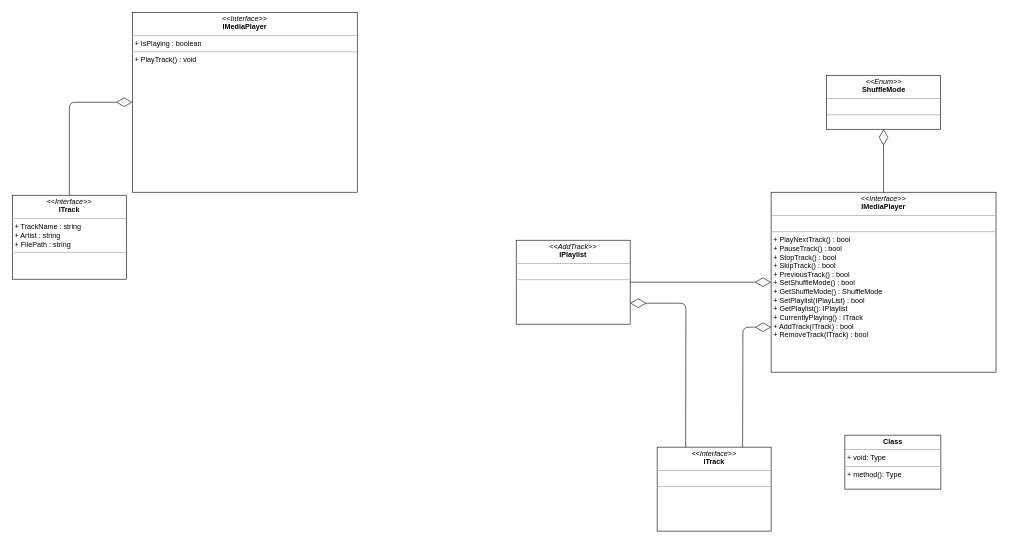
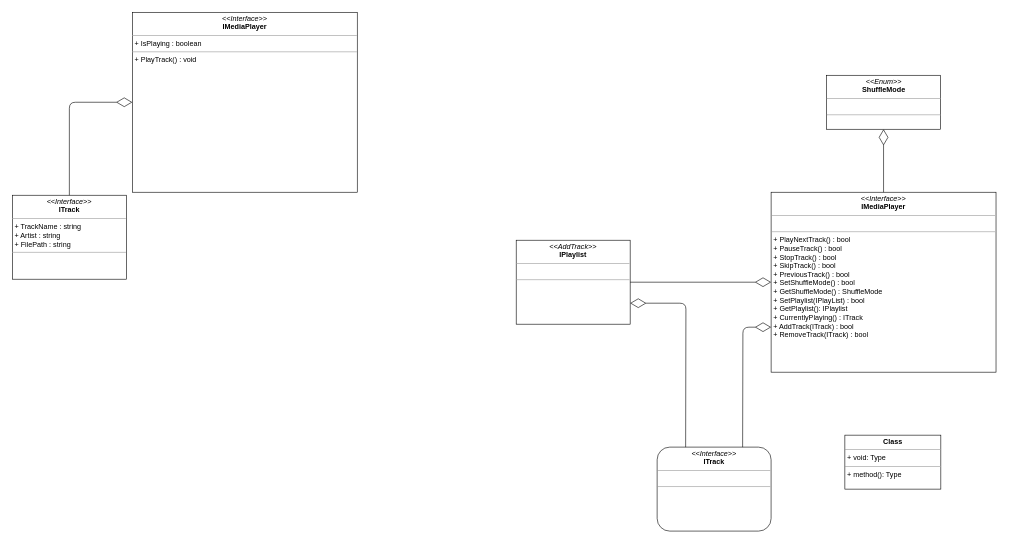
(714, 489) -> (714, 489)
